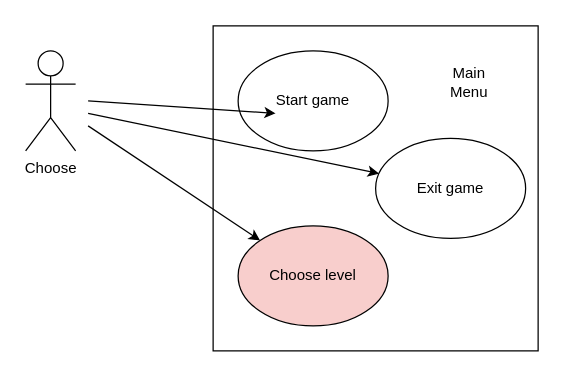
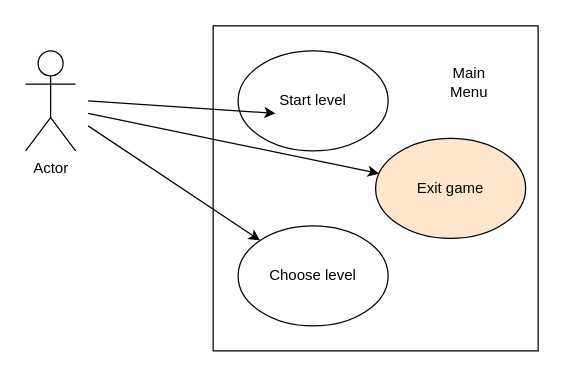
(313, 101) -> (313, 101)
(51, 168) -> (51, 168)
(451, 188) -> (451, 188)
(313, 276) -> (313, 276)
